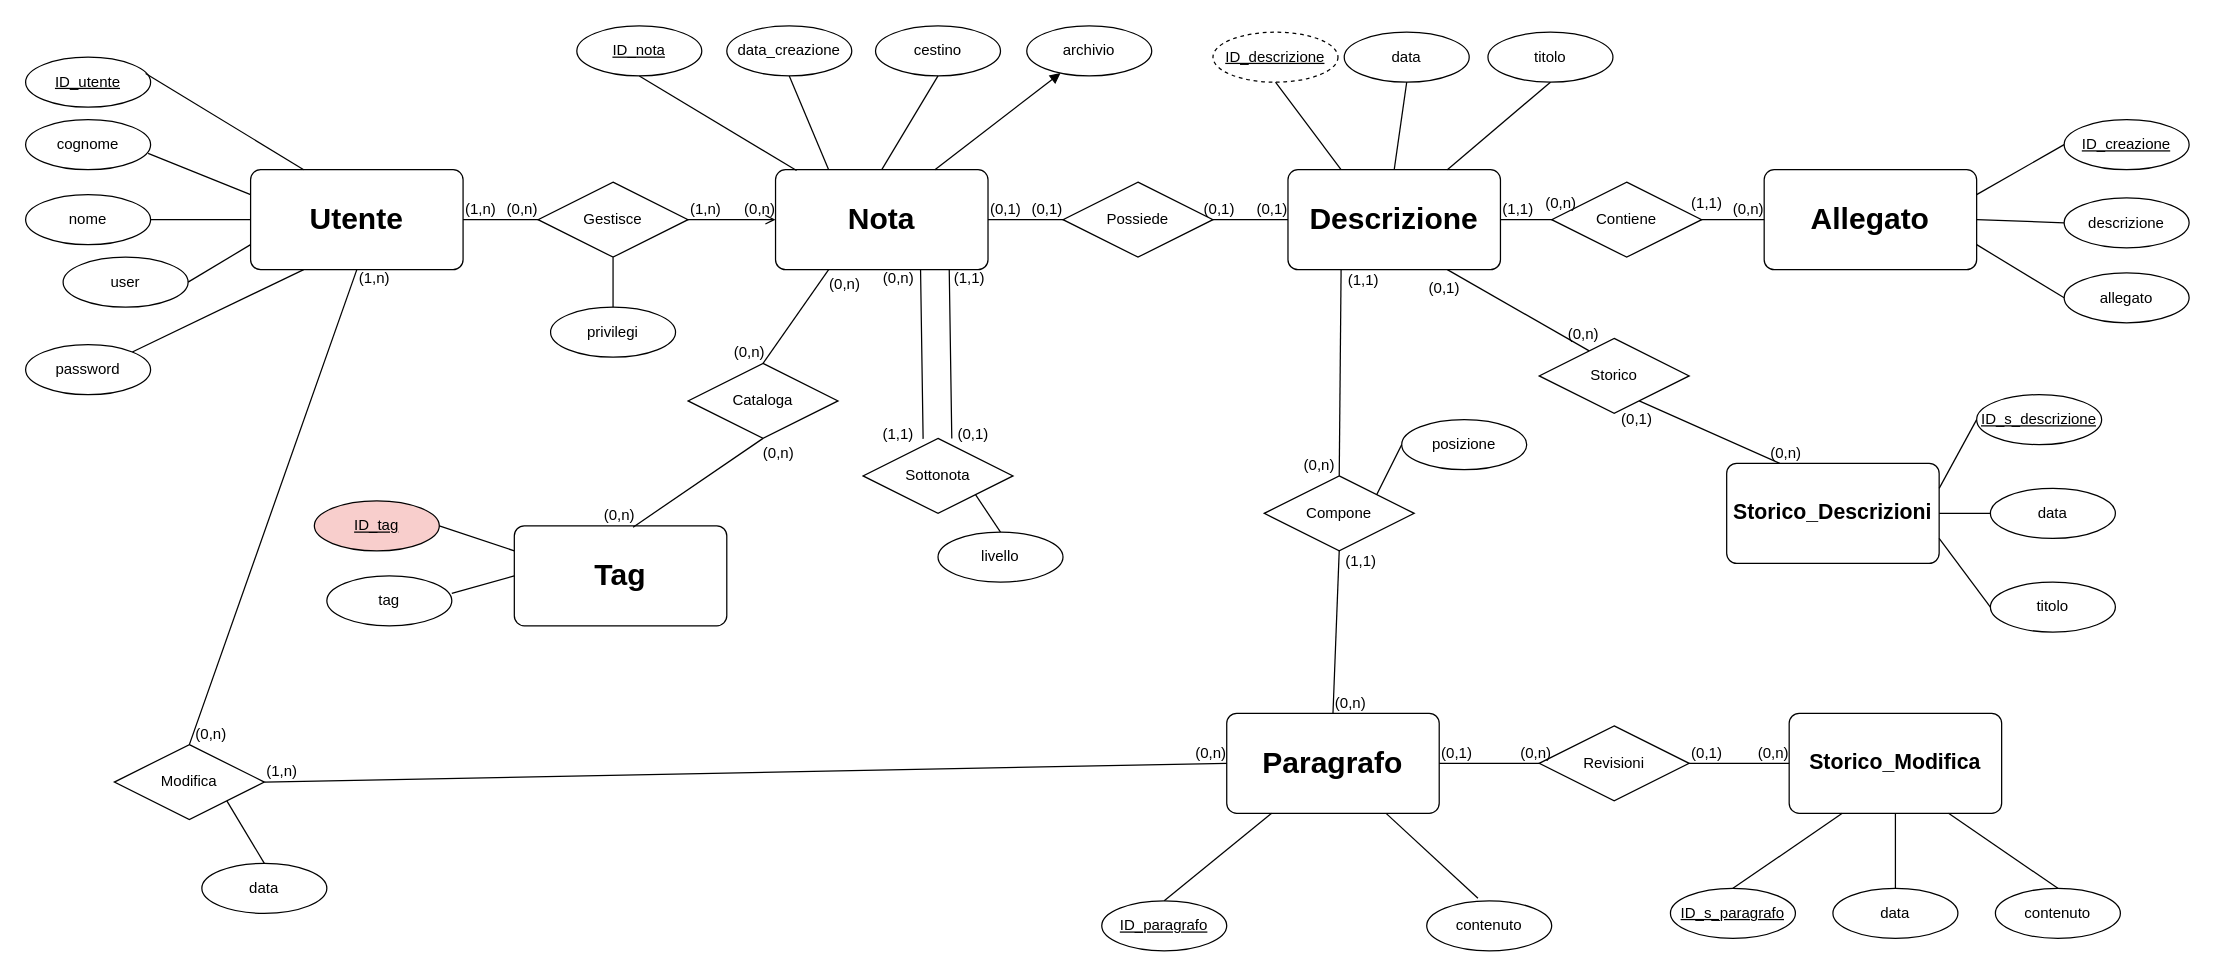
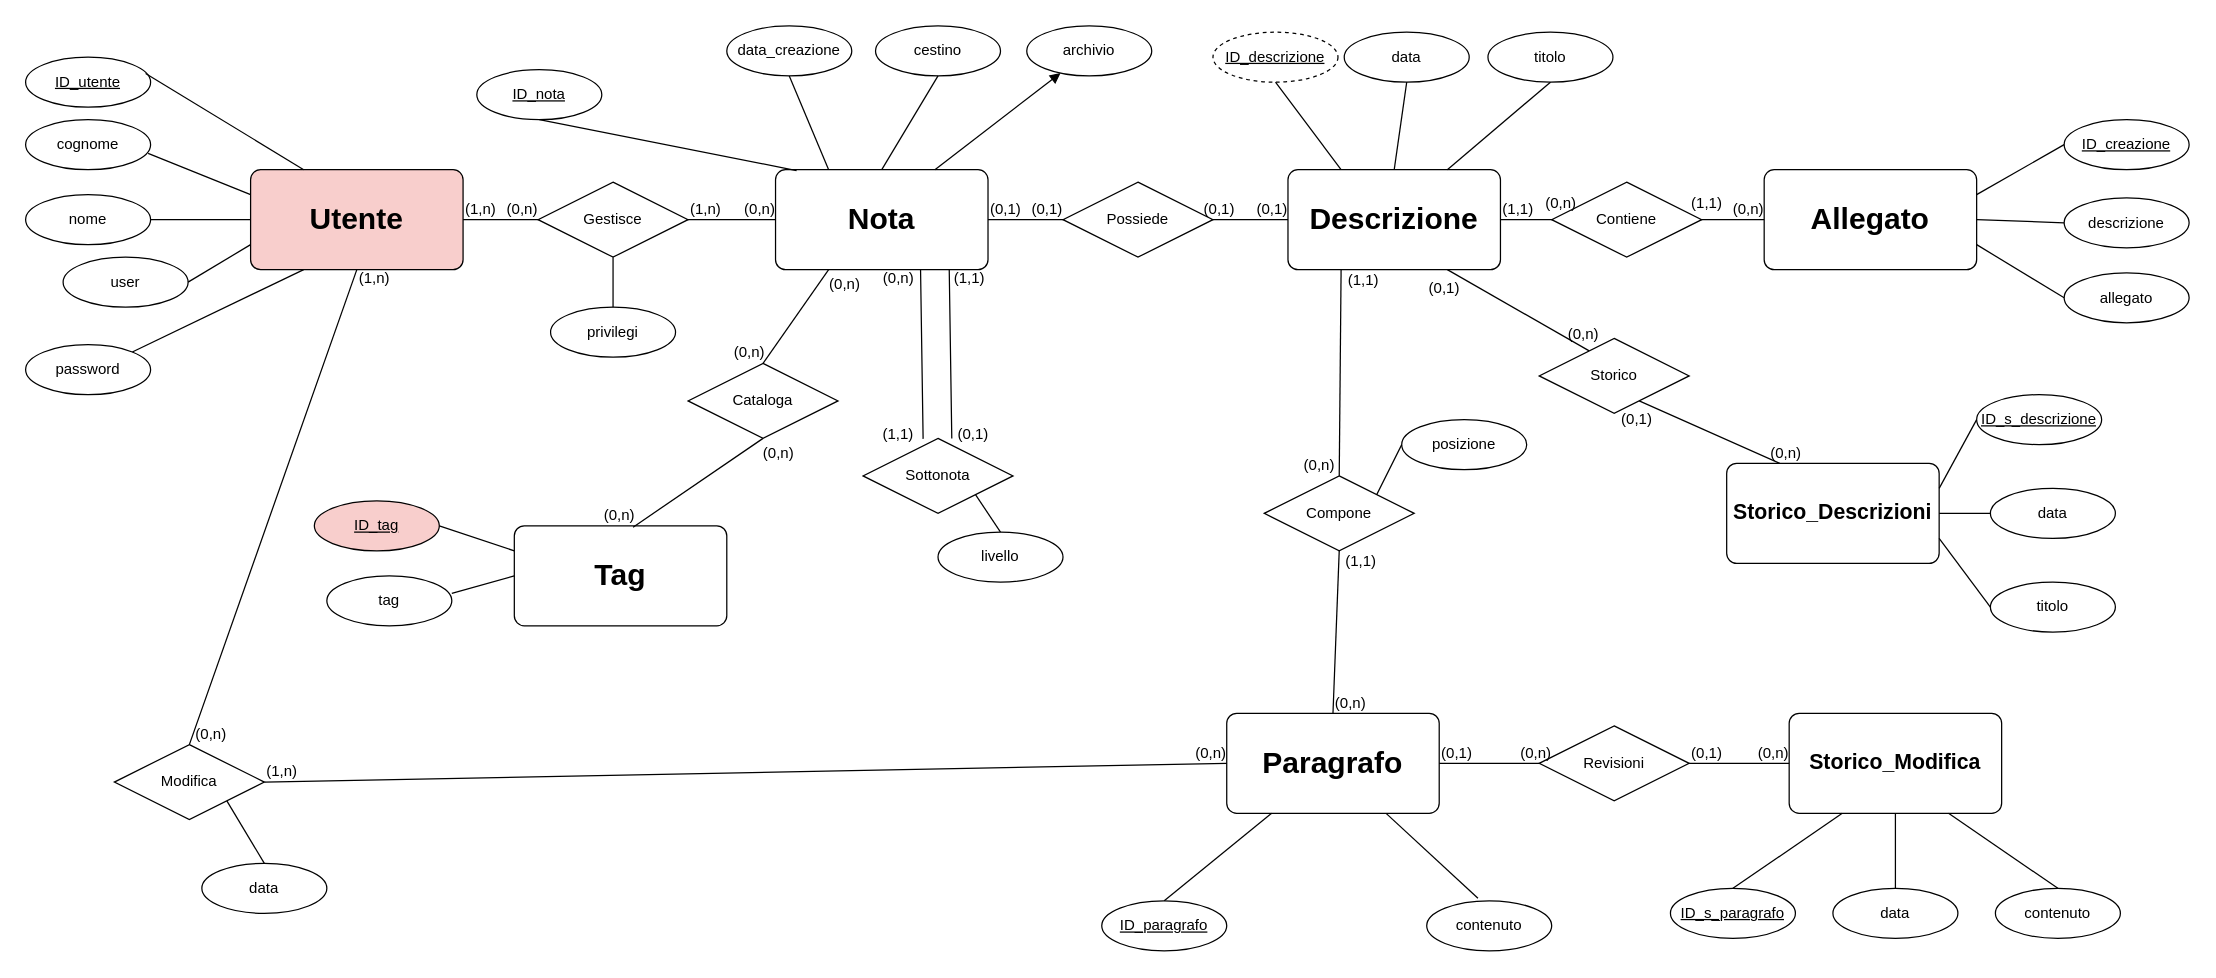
(639, 51) -> (539, 94)
(357, 219) -> (357, 219)
(770, 219) -> (770, 219)
